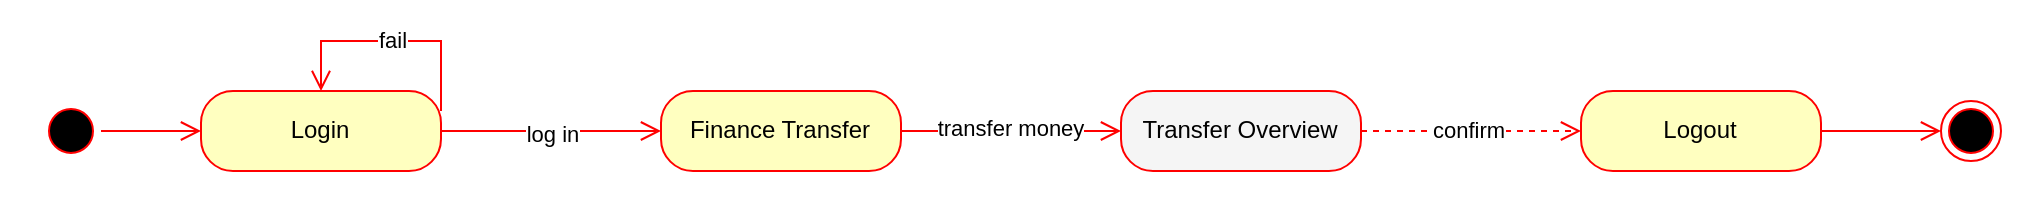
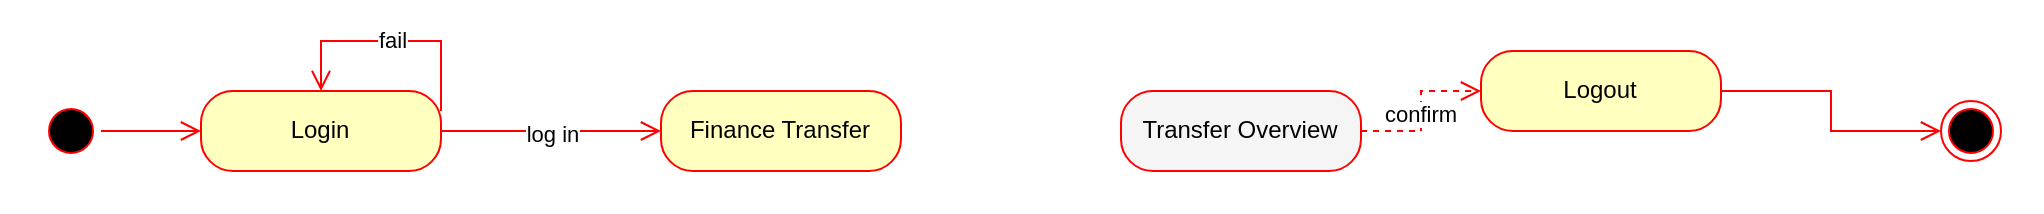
(955, 131) -> none
(1701, 131) -> (1601, 91)
